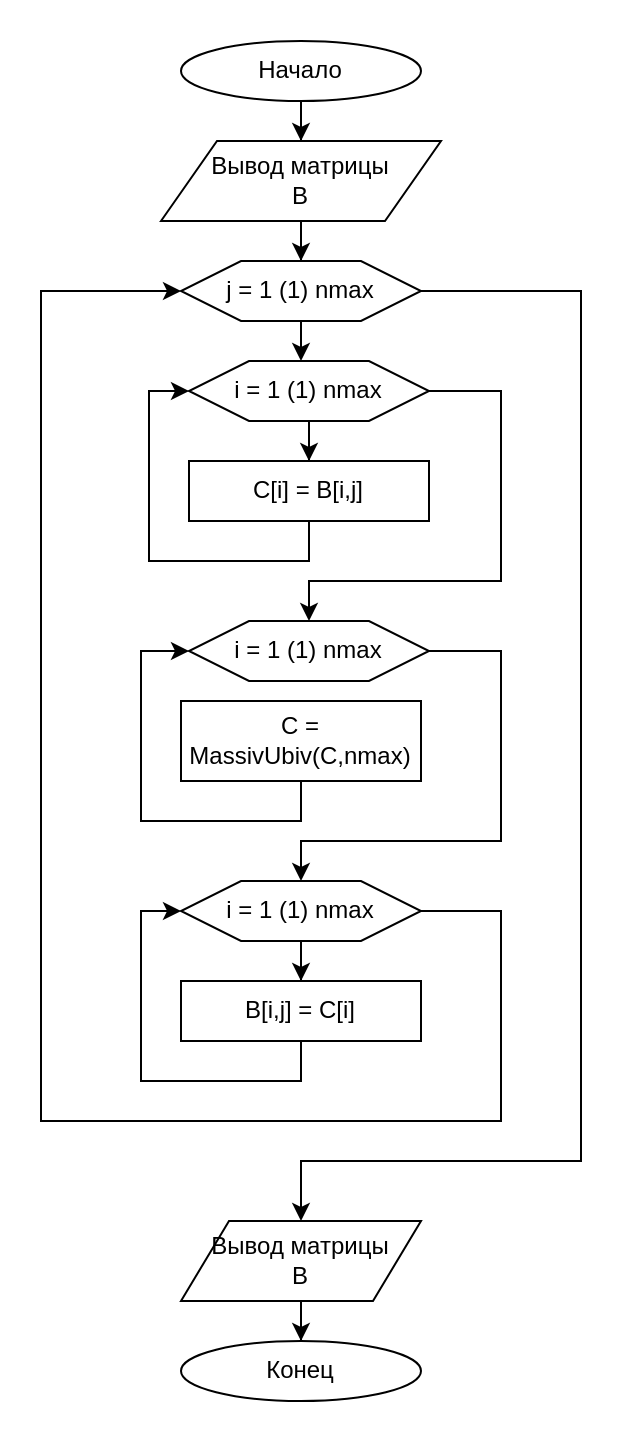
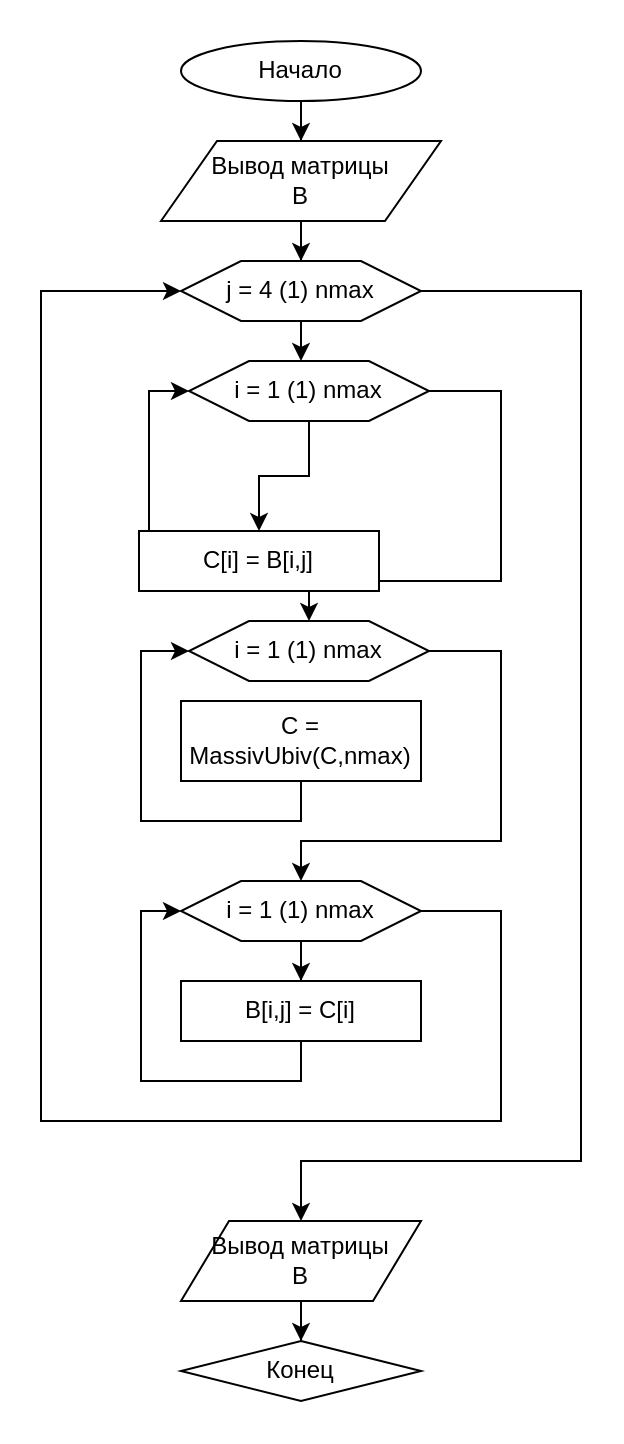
(301, 291) -> (301, 291)
(309, 491) -> (259, 561)
(301, 1371) -> (301, 1371)
